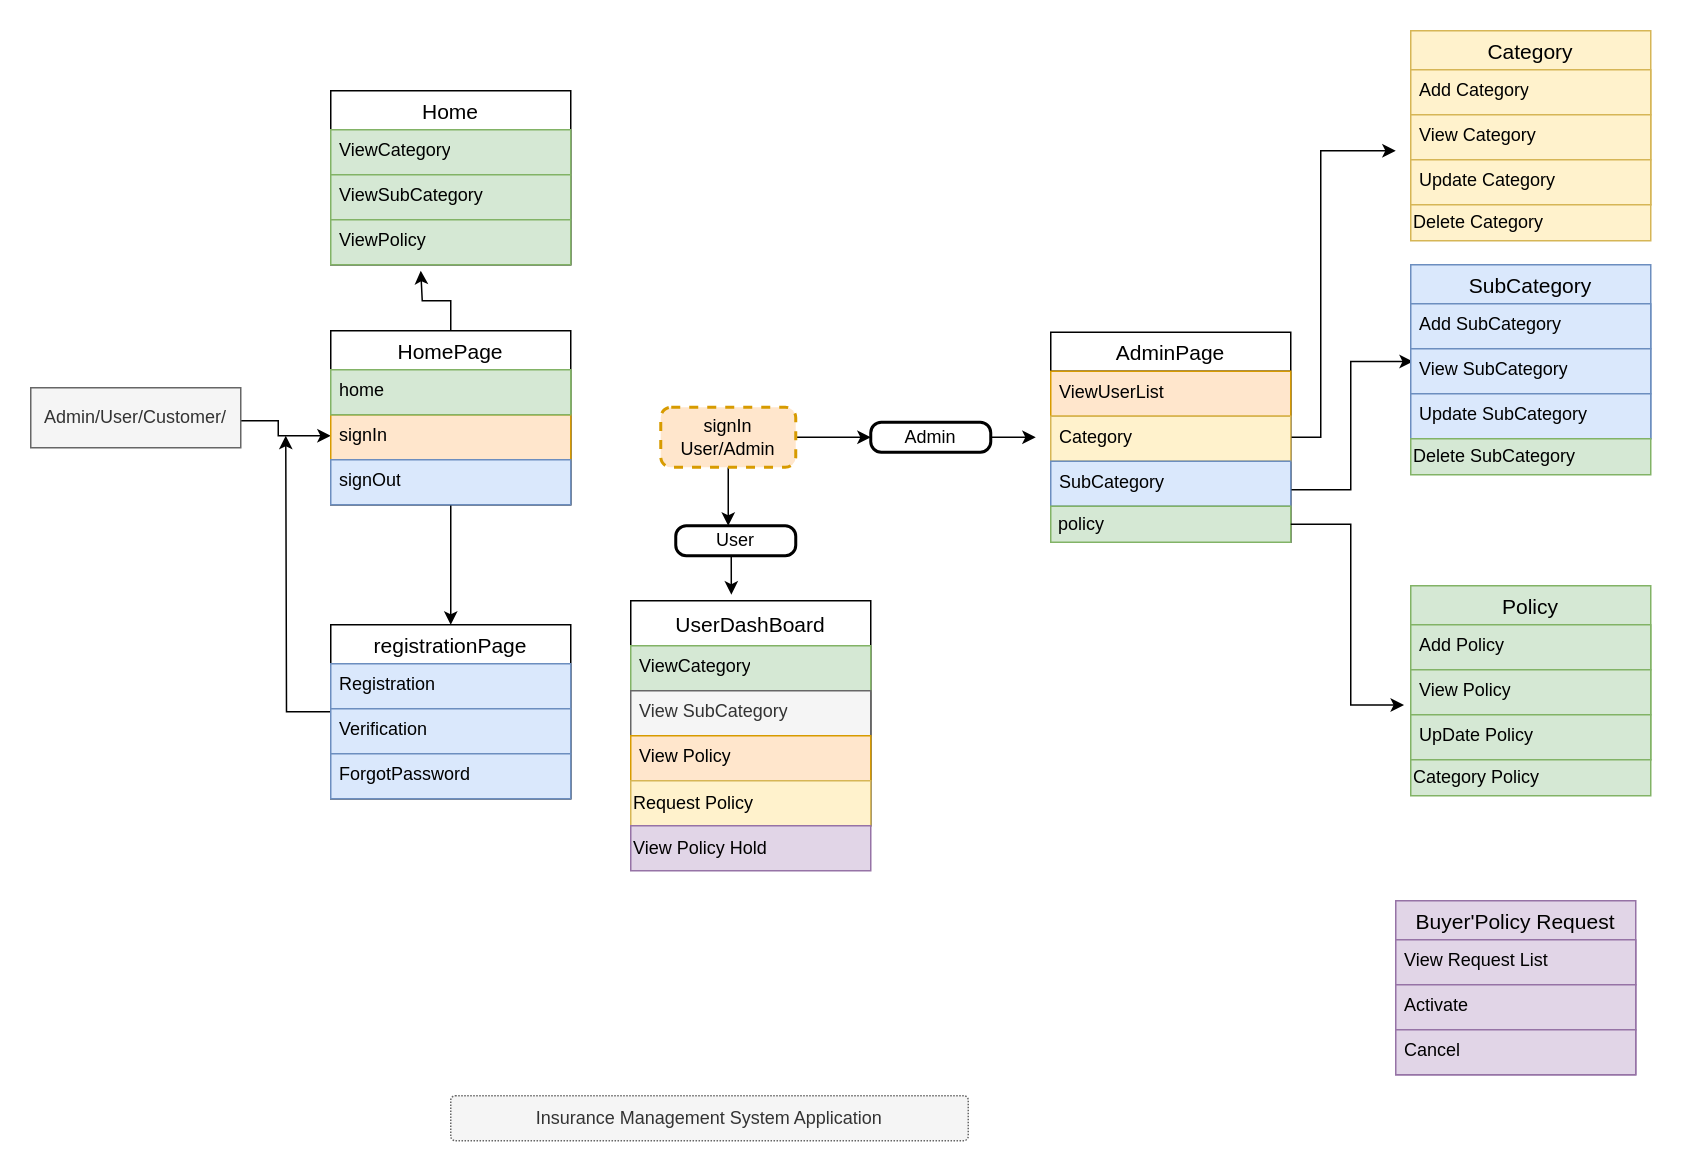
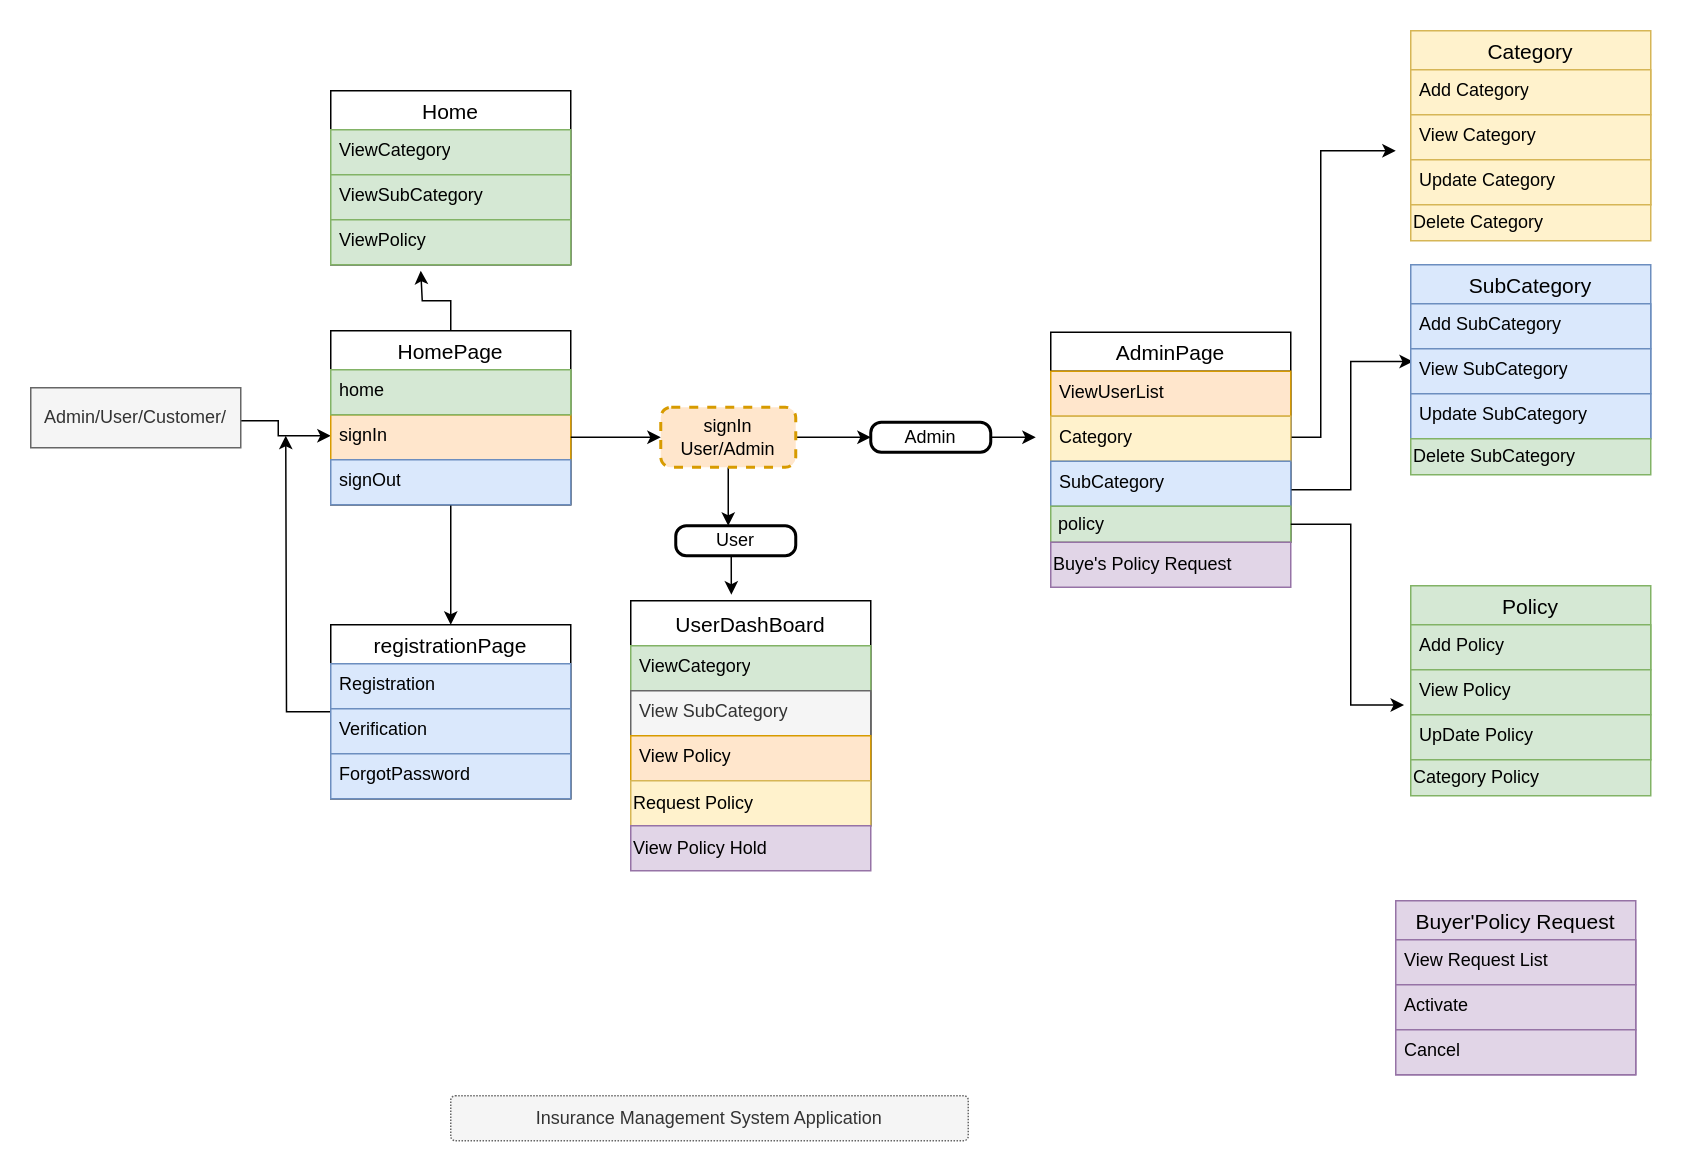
none -> (611, 437)
none -> (1171, 565)
